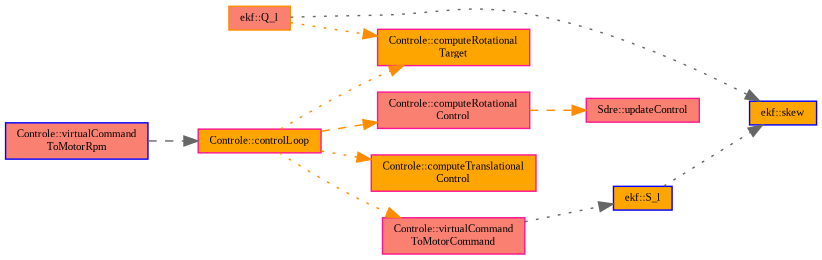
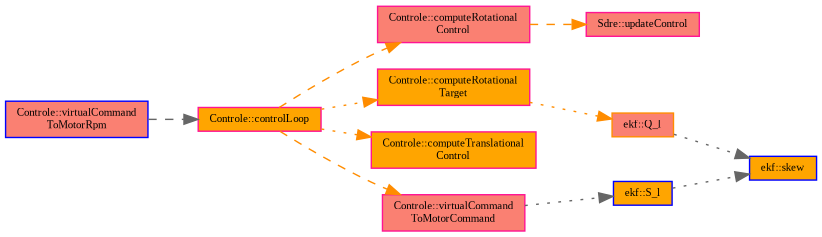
(327, 28) -> (564, 109)
(332, 185) -> (333, 162)
